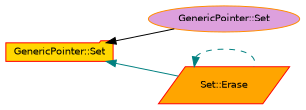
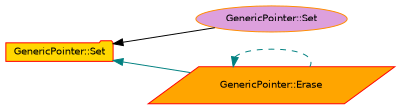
(224, 85) -> (272, 85)
